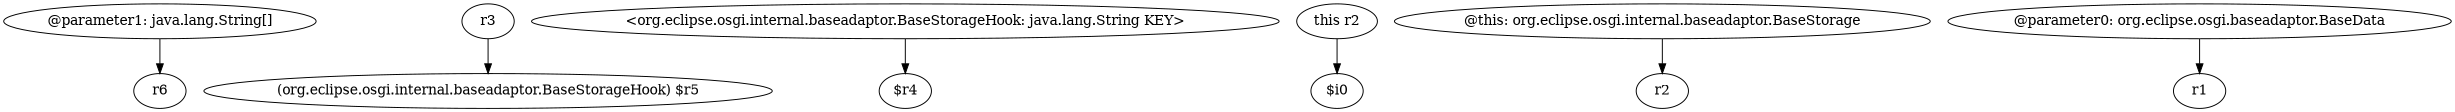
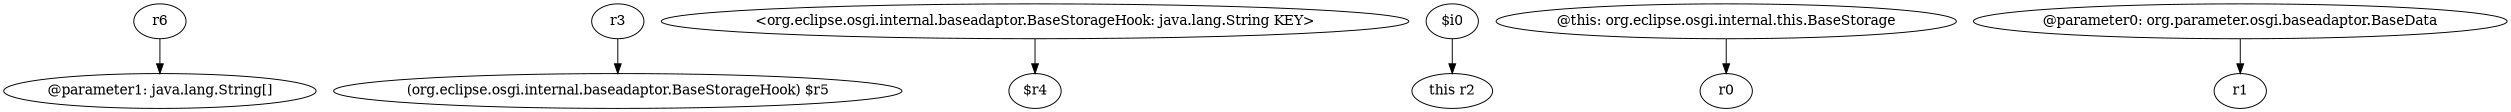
(1662, 21) -> (1726, 21)
(2200, 21) -> (2240, 21)
(160, 51) -> (160, 51)
(1337, 51) -> (1452, 51)
(1662, 91) -> (1726, 91)
